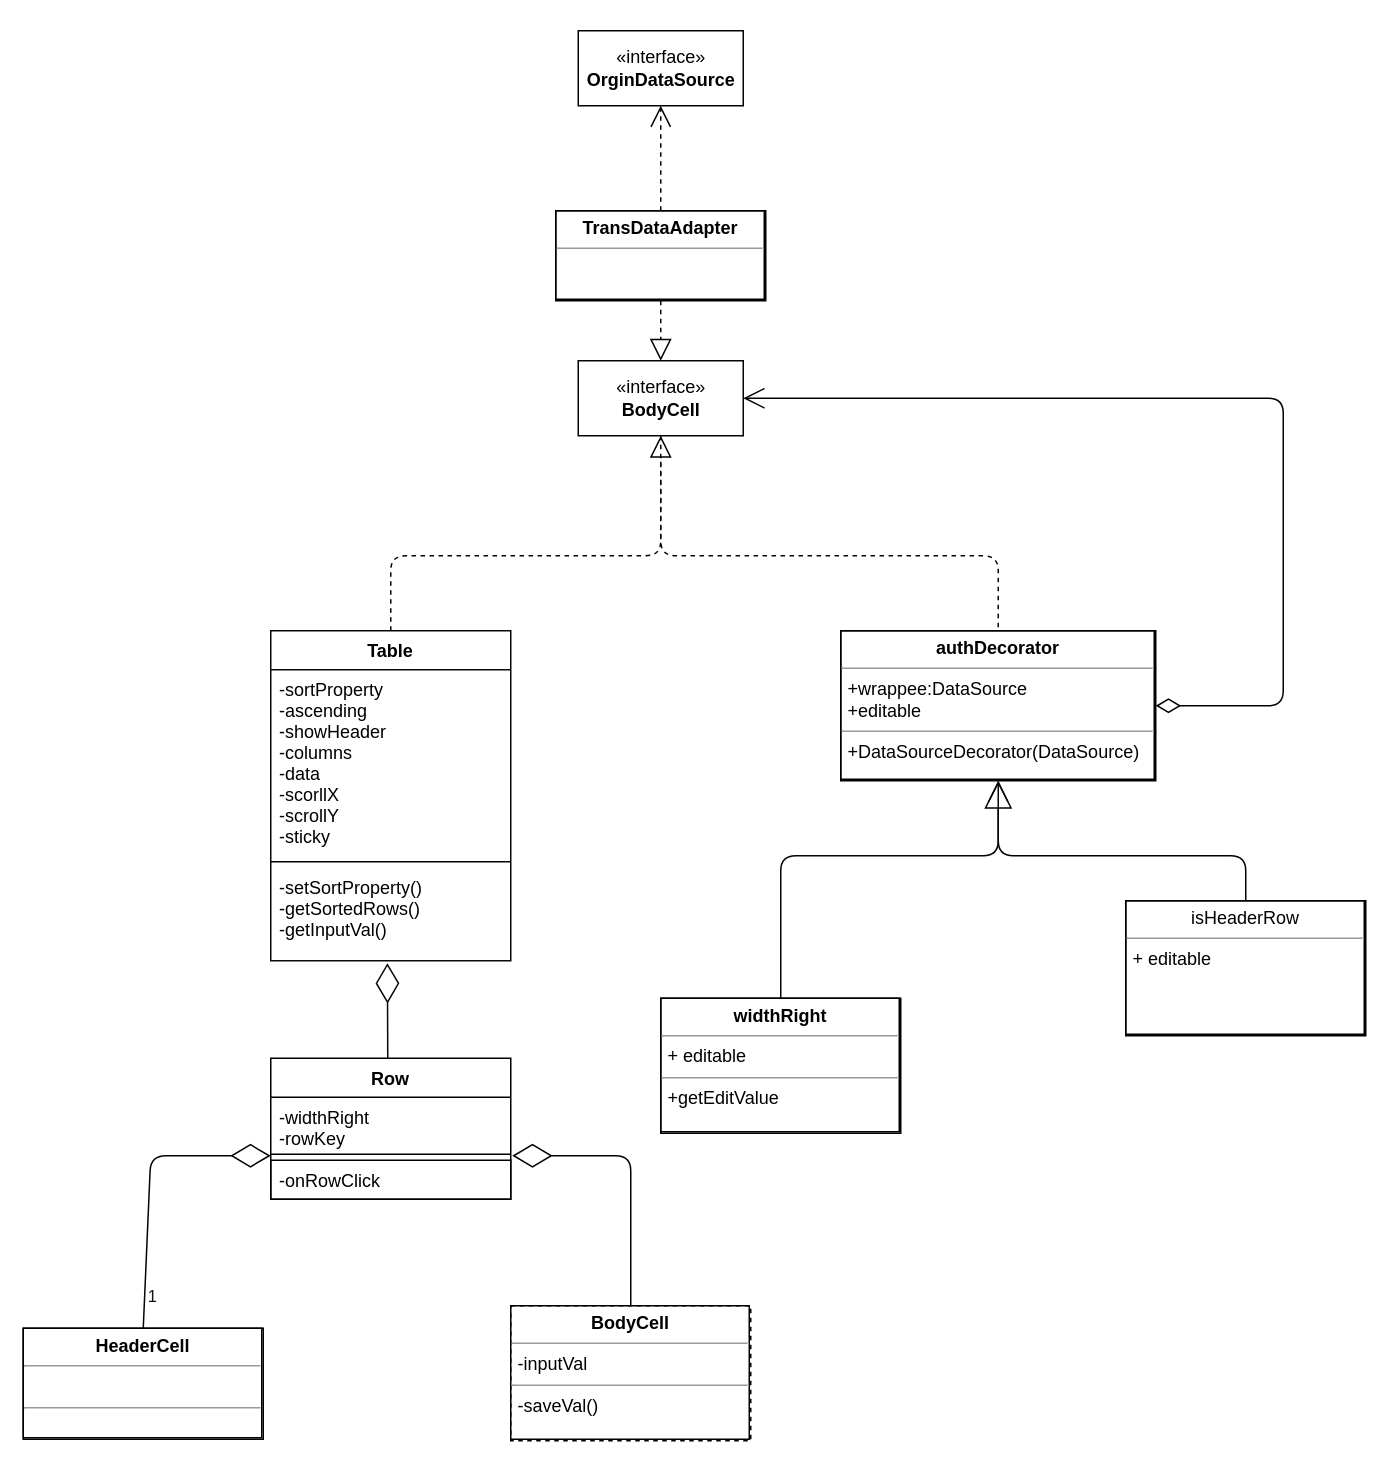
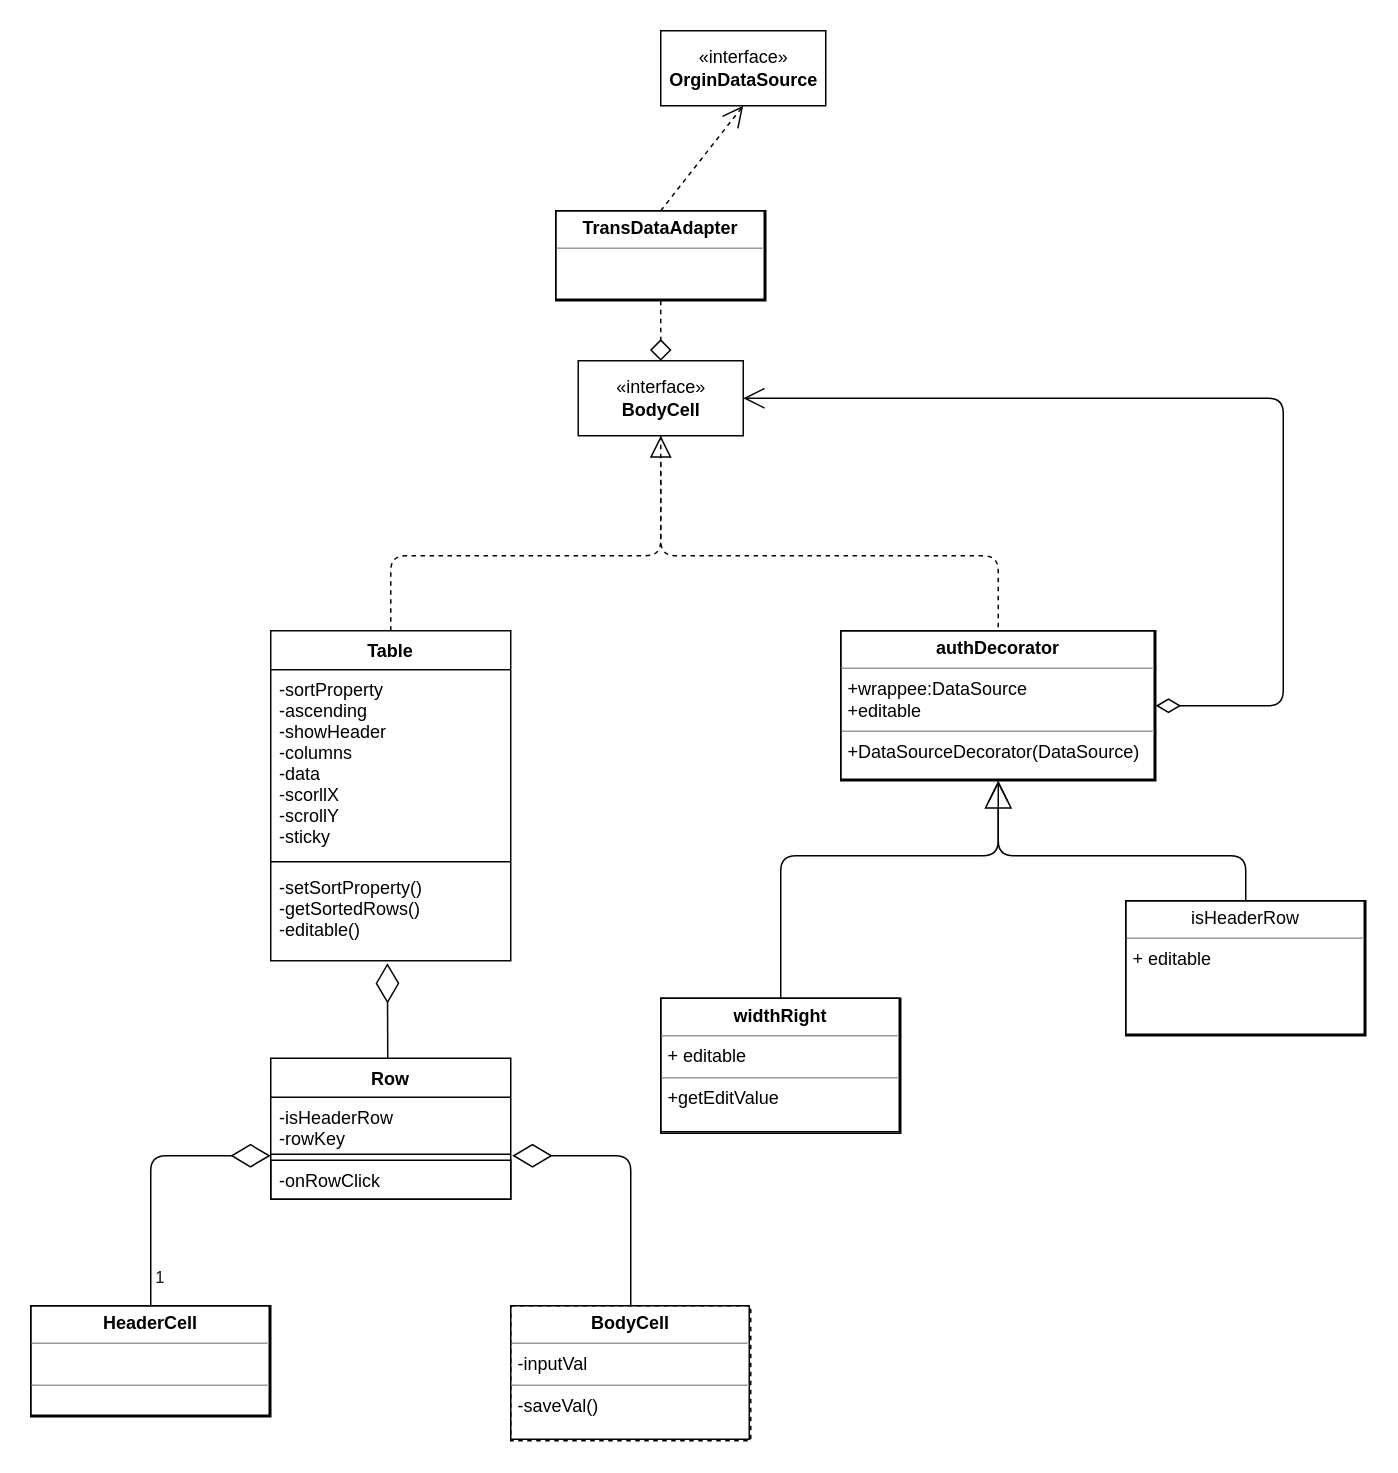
(661, 68) -> (743, 68)
(661, 338) -> (661, 338)
(370, 888) -> (370, 888)
(330, 1118) -> (337, 1118)
(143, 1384) -> (151, 1361)
